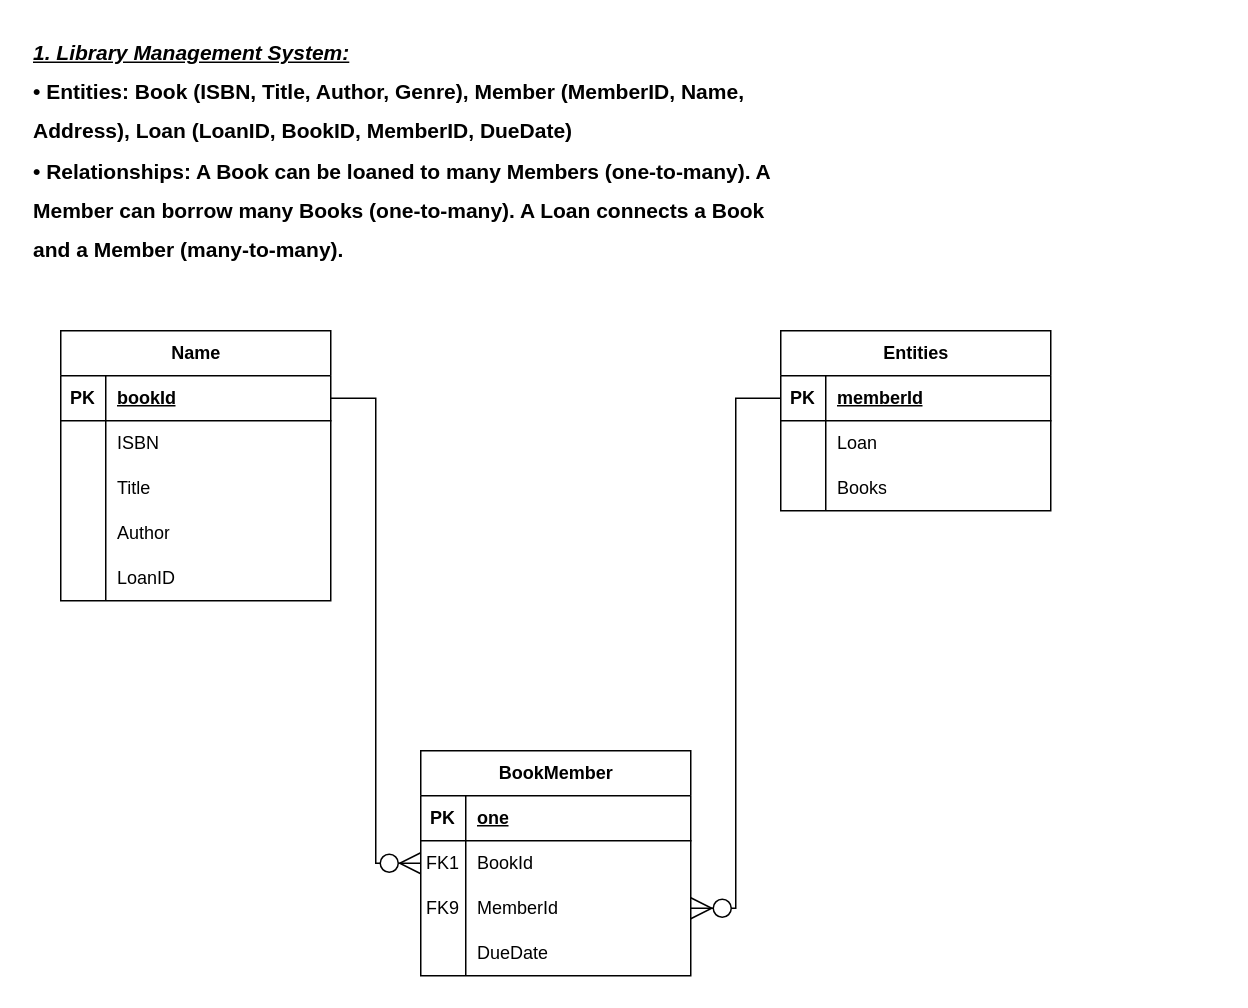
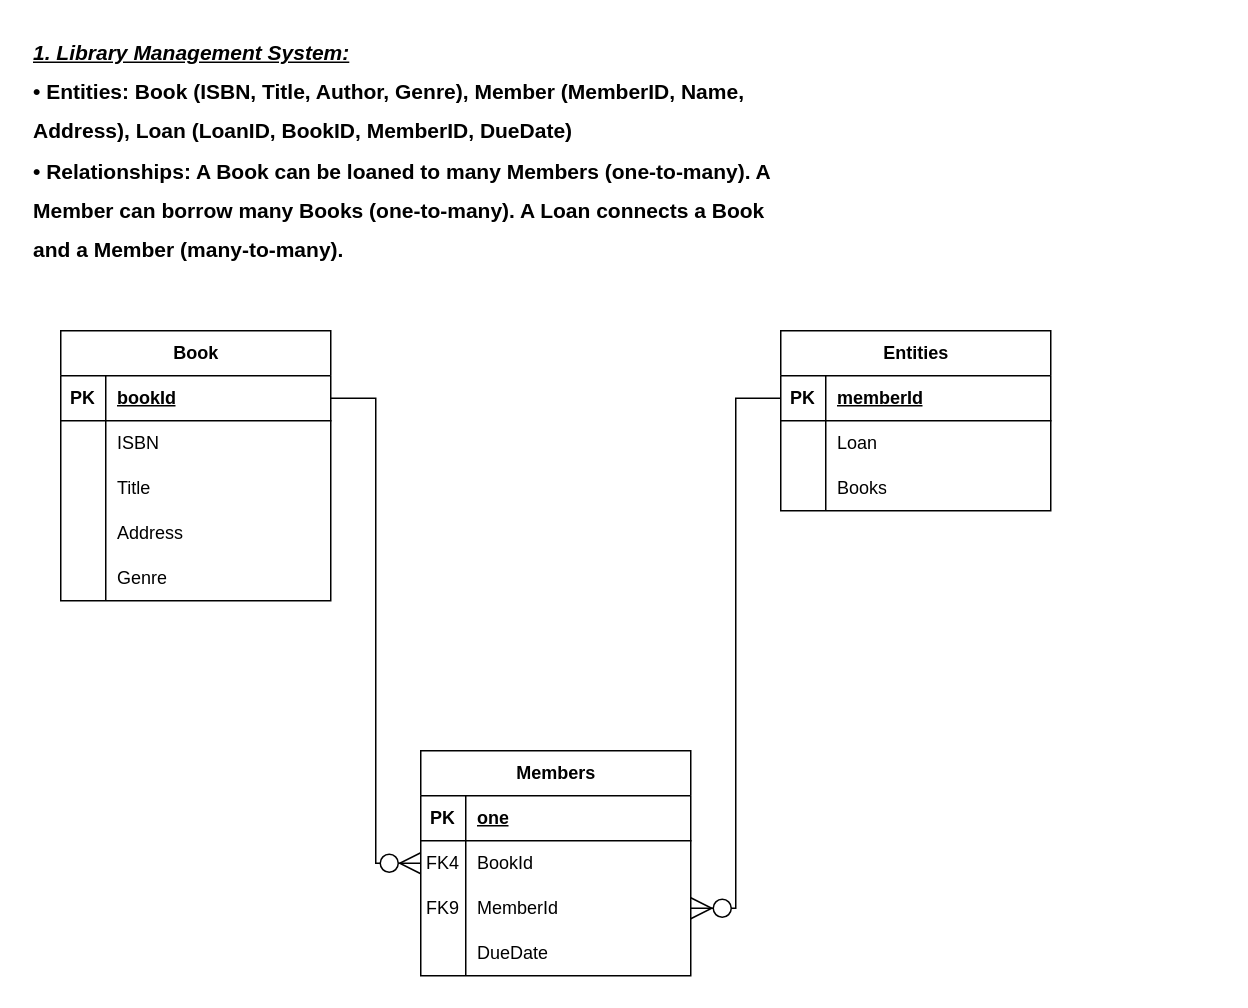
(197, 353) -> (197, 353)
(148, 533) -> (153, 533)
(148, 578) -> (143, 578)
(557, 773) -> (557, 773)
(443, 863) -> (443, 863)
